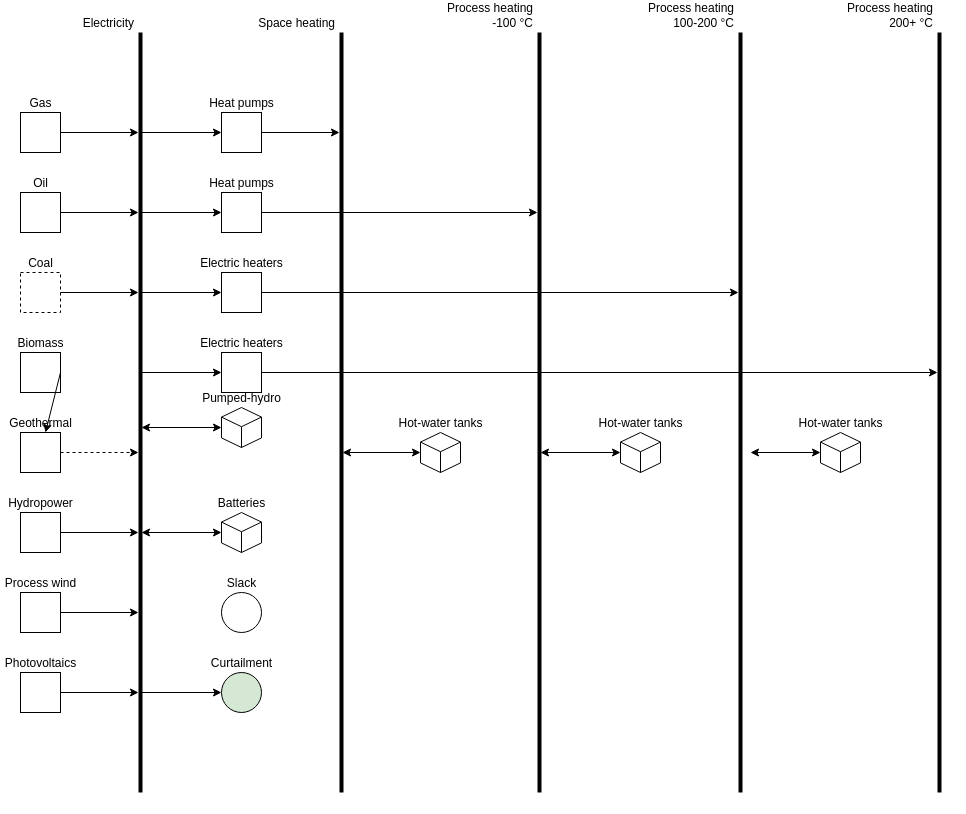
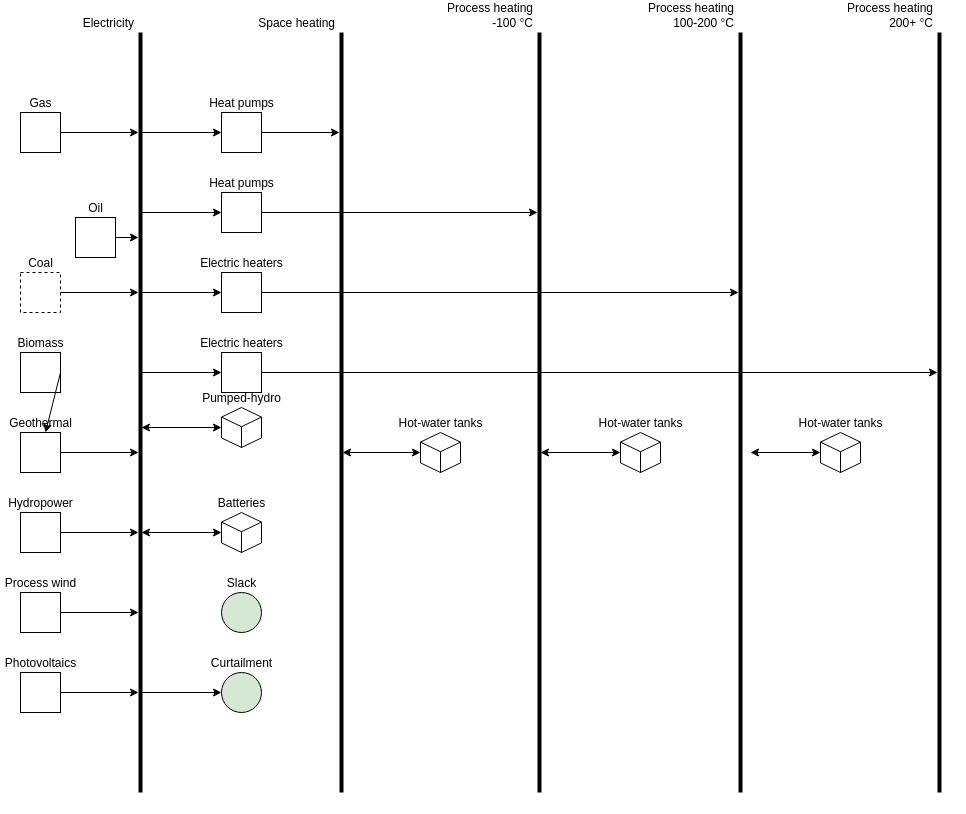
(41, 213) -> (96, 238)
(97, 453) -> (97, 453)
(242, 613) -> (242, 613)
